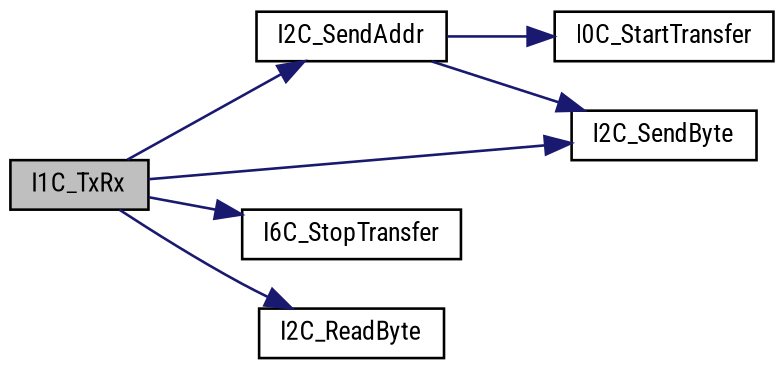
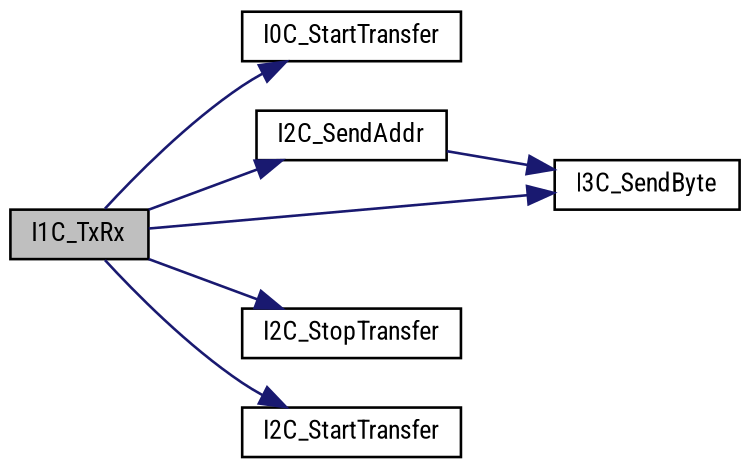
(487, 36) -> (179, 136)
(664, 135) -> (647, 185)
(352, 234) -> (352, 333)
(352, 333) -> (352, 432)
